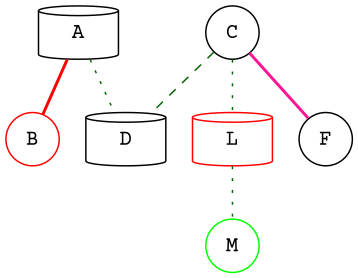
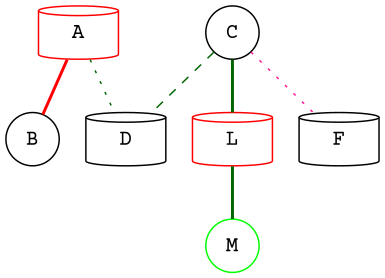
(78, 33) -> (78, 33)
(232, 86) -> (232, 86)
(279, 86) -> (282, 82)
(33, 139) -> (33, 139)
(326, 139) -> (339, 139)
(232, 193) -> (232, 193)
